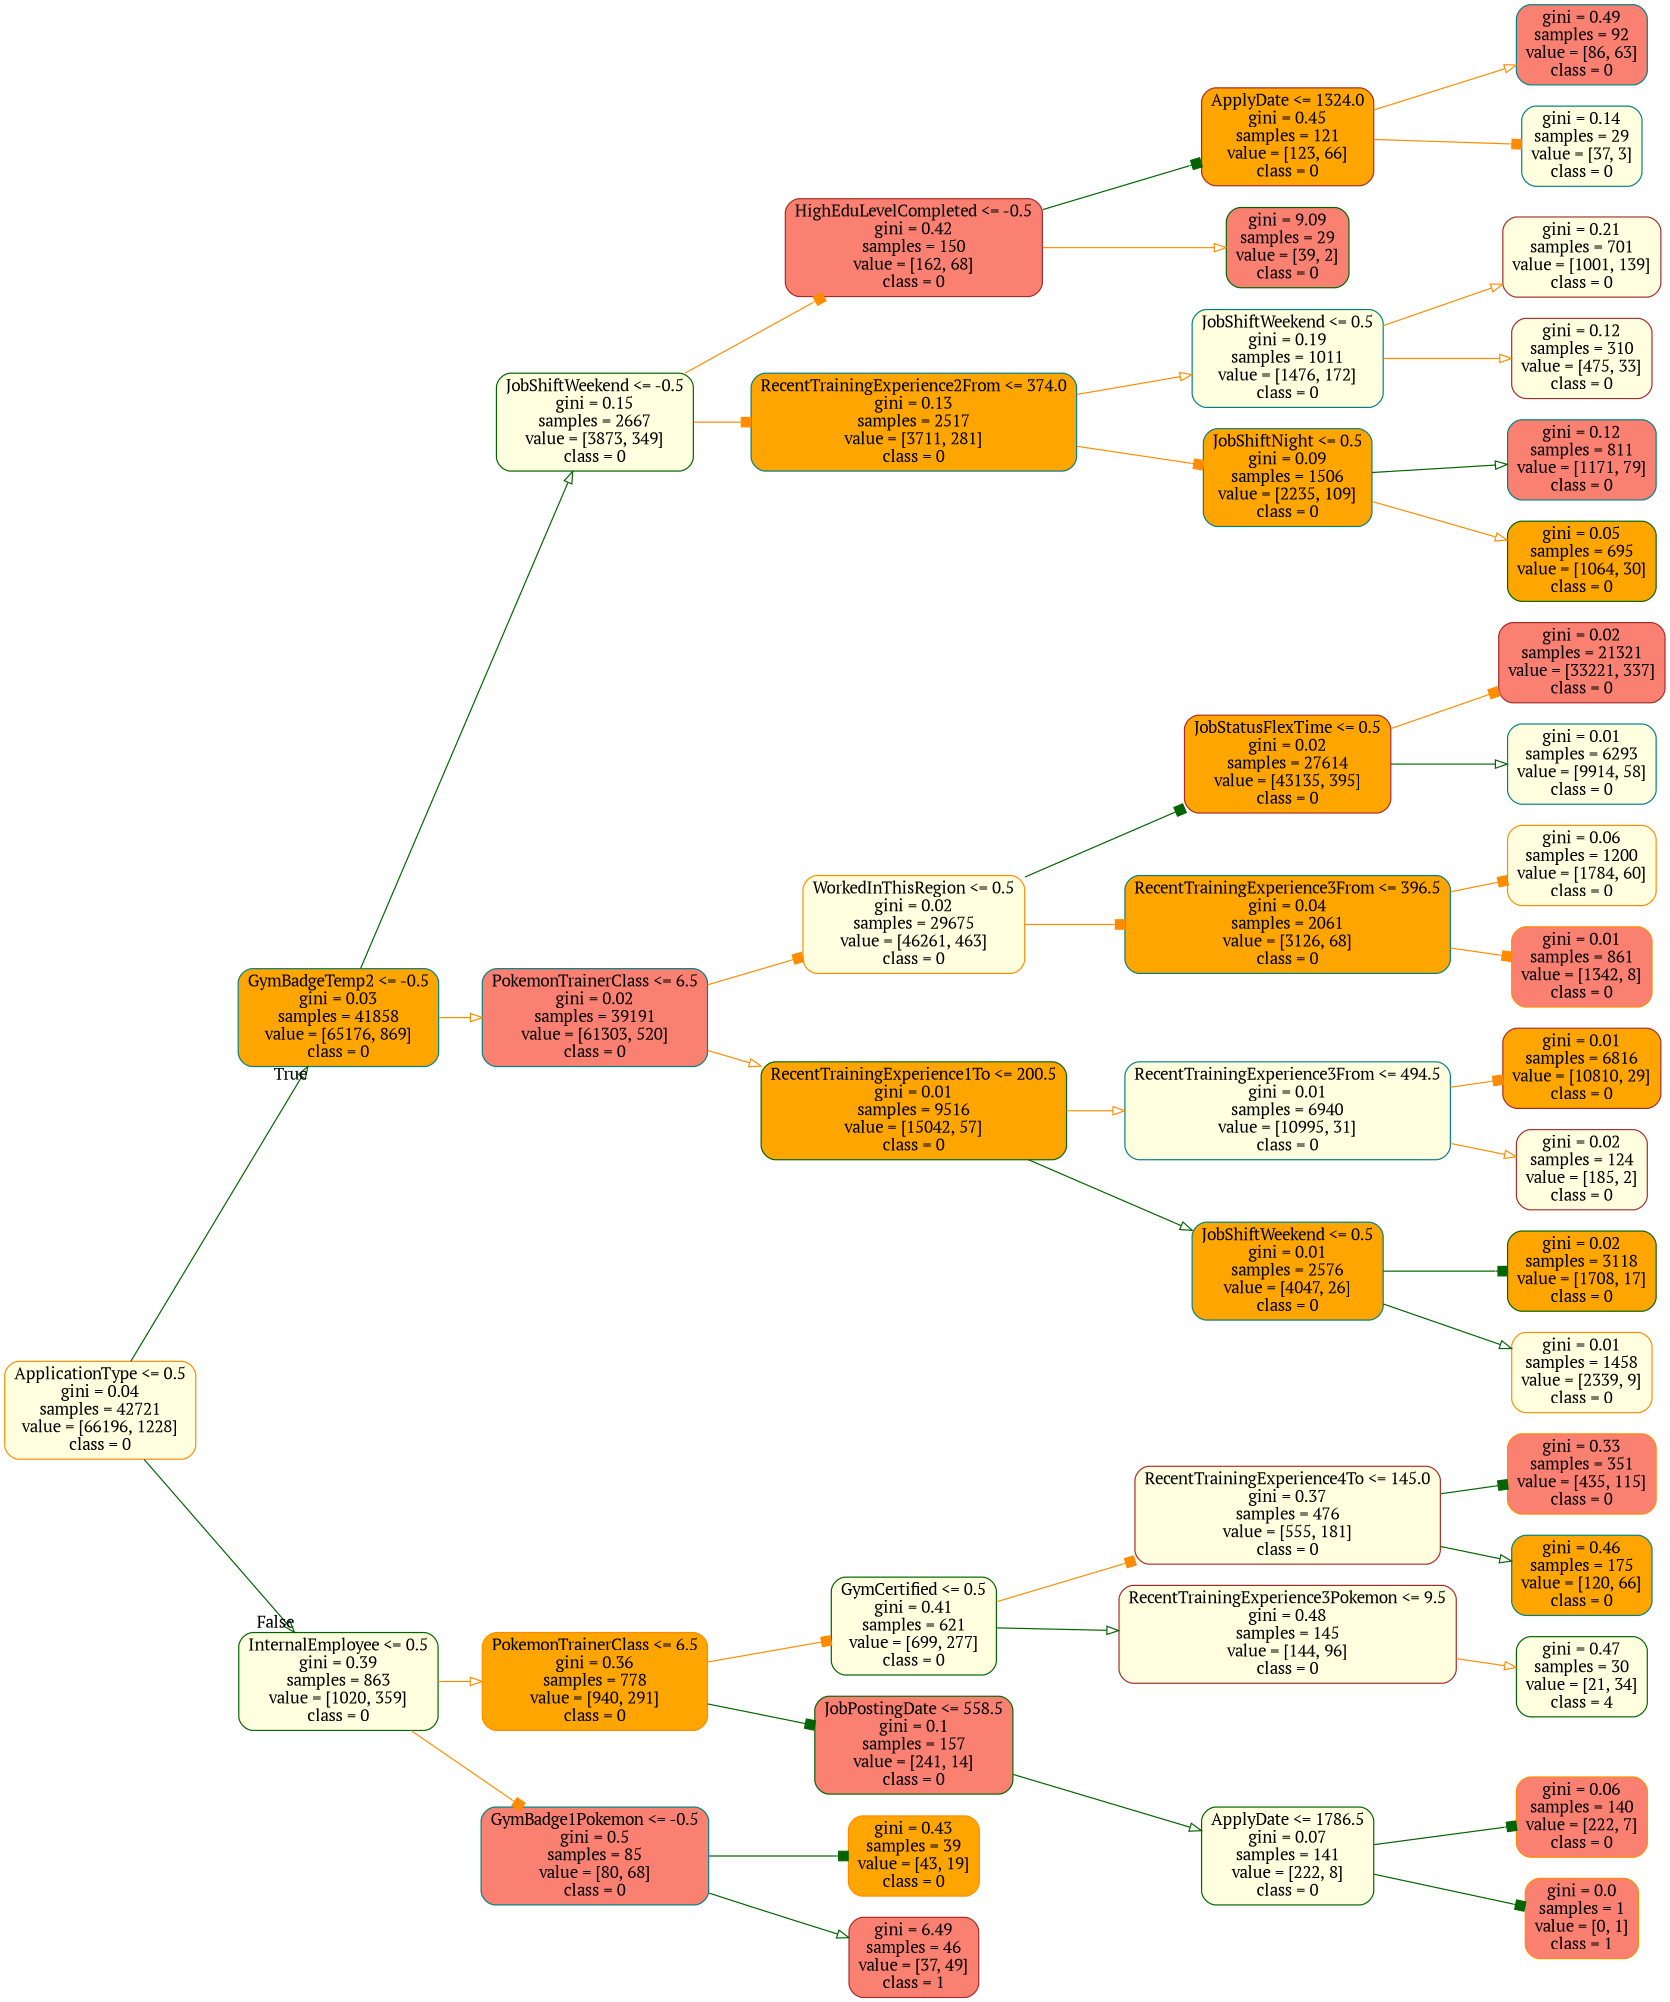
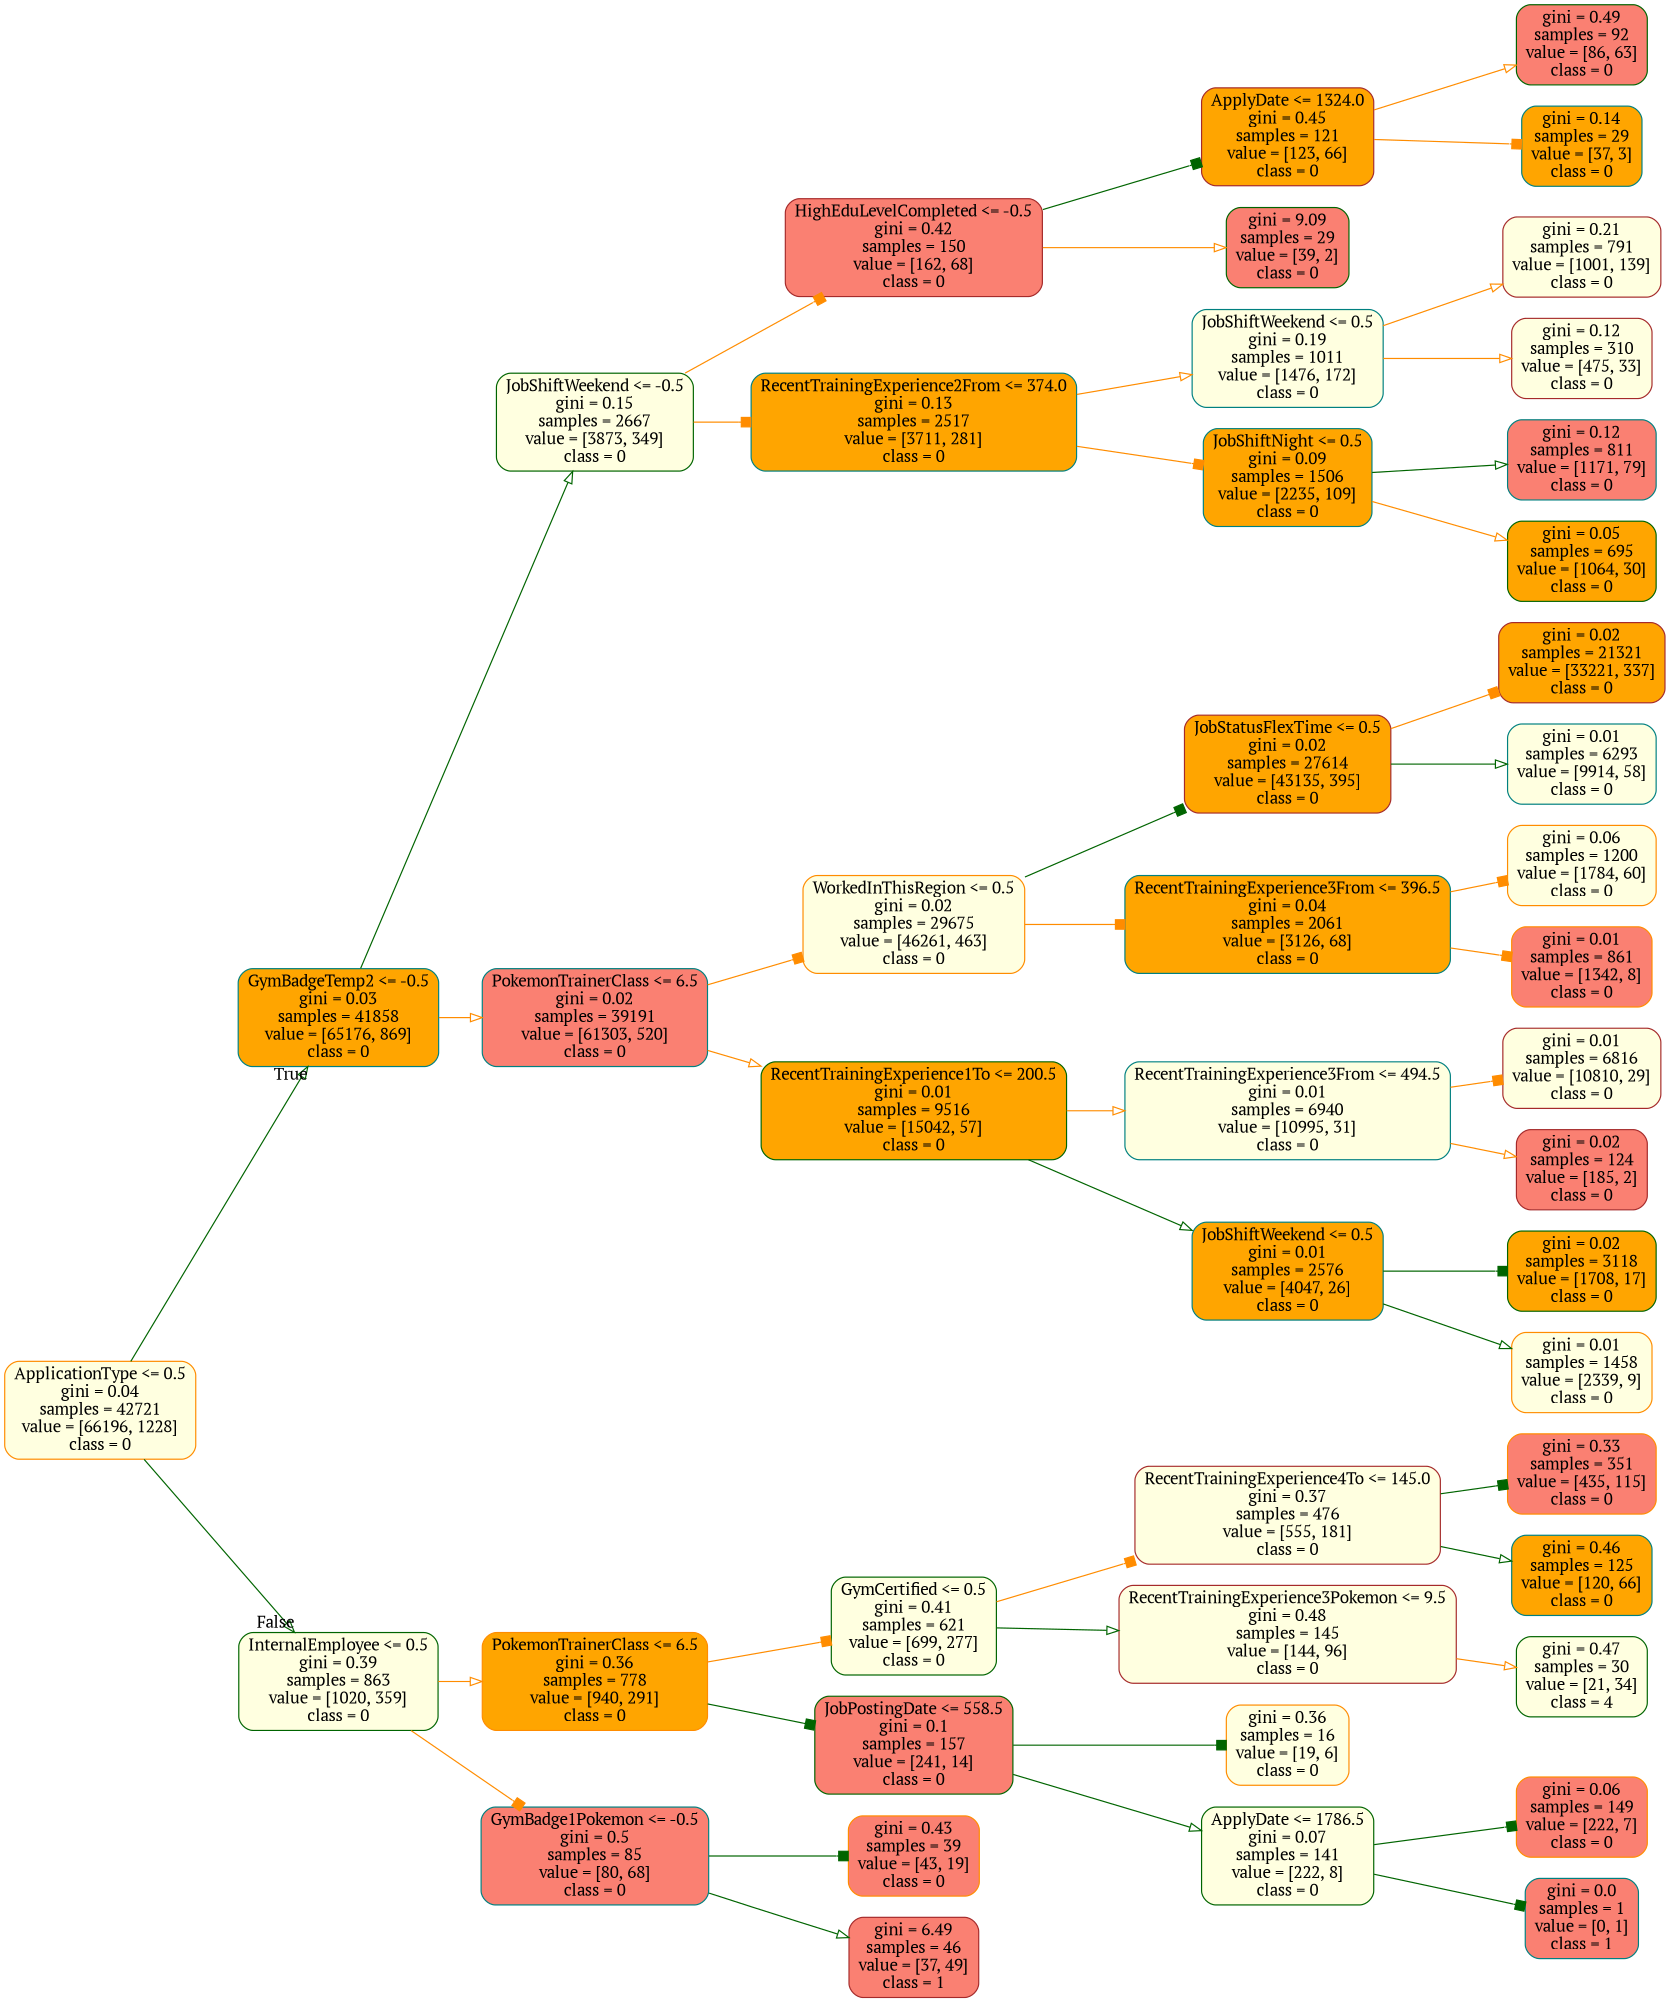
(1582, 45) -> (1582, 45)
(1582, 146) -> (1582, 146)
(1582, 257) -> (1582, 257)
(1582, 663) -> (1582, 663)
(1582, 1068) -> (1582, 1068)
(1582, 1170) -> (1582, 1170)
(1582, 1575) -> (1582, 1575)
none -> (1288, 1745)
(1582, 1817) -> (1582, 1817)
(914, 1856) -> (914, 1856)
(1582, 1919) -> (1582, 1919)
